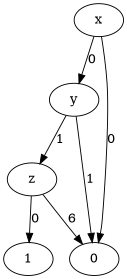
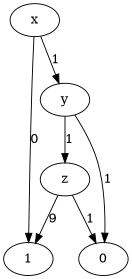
(92, 60) -> (56, 60)
(107, 135) -> (31, 135)
(36, 219) -> (53, 219)
(72, 219) -> (91, 219)
